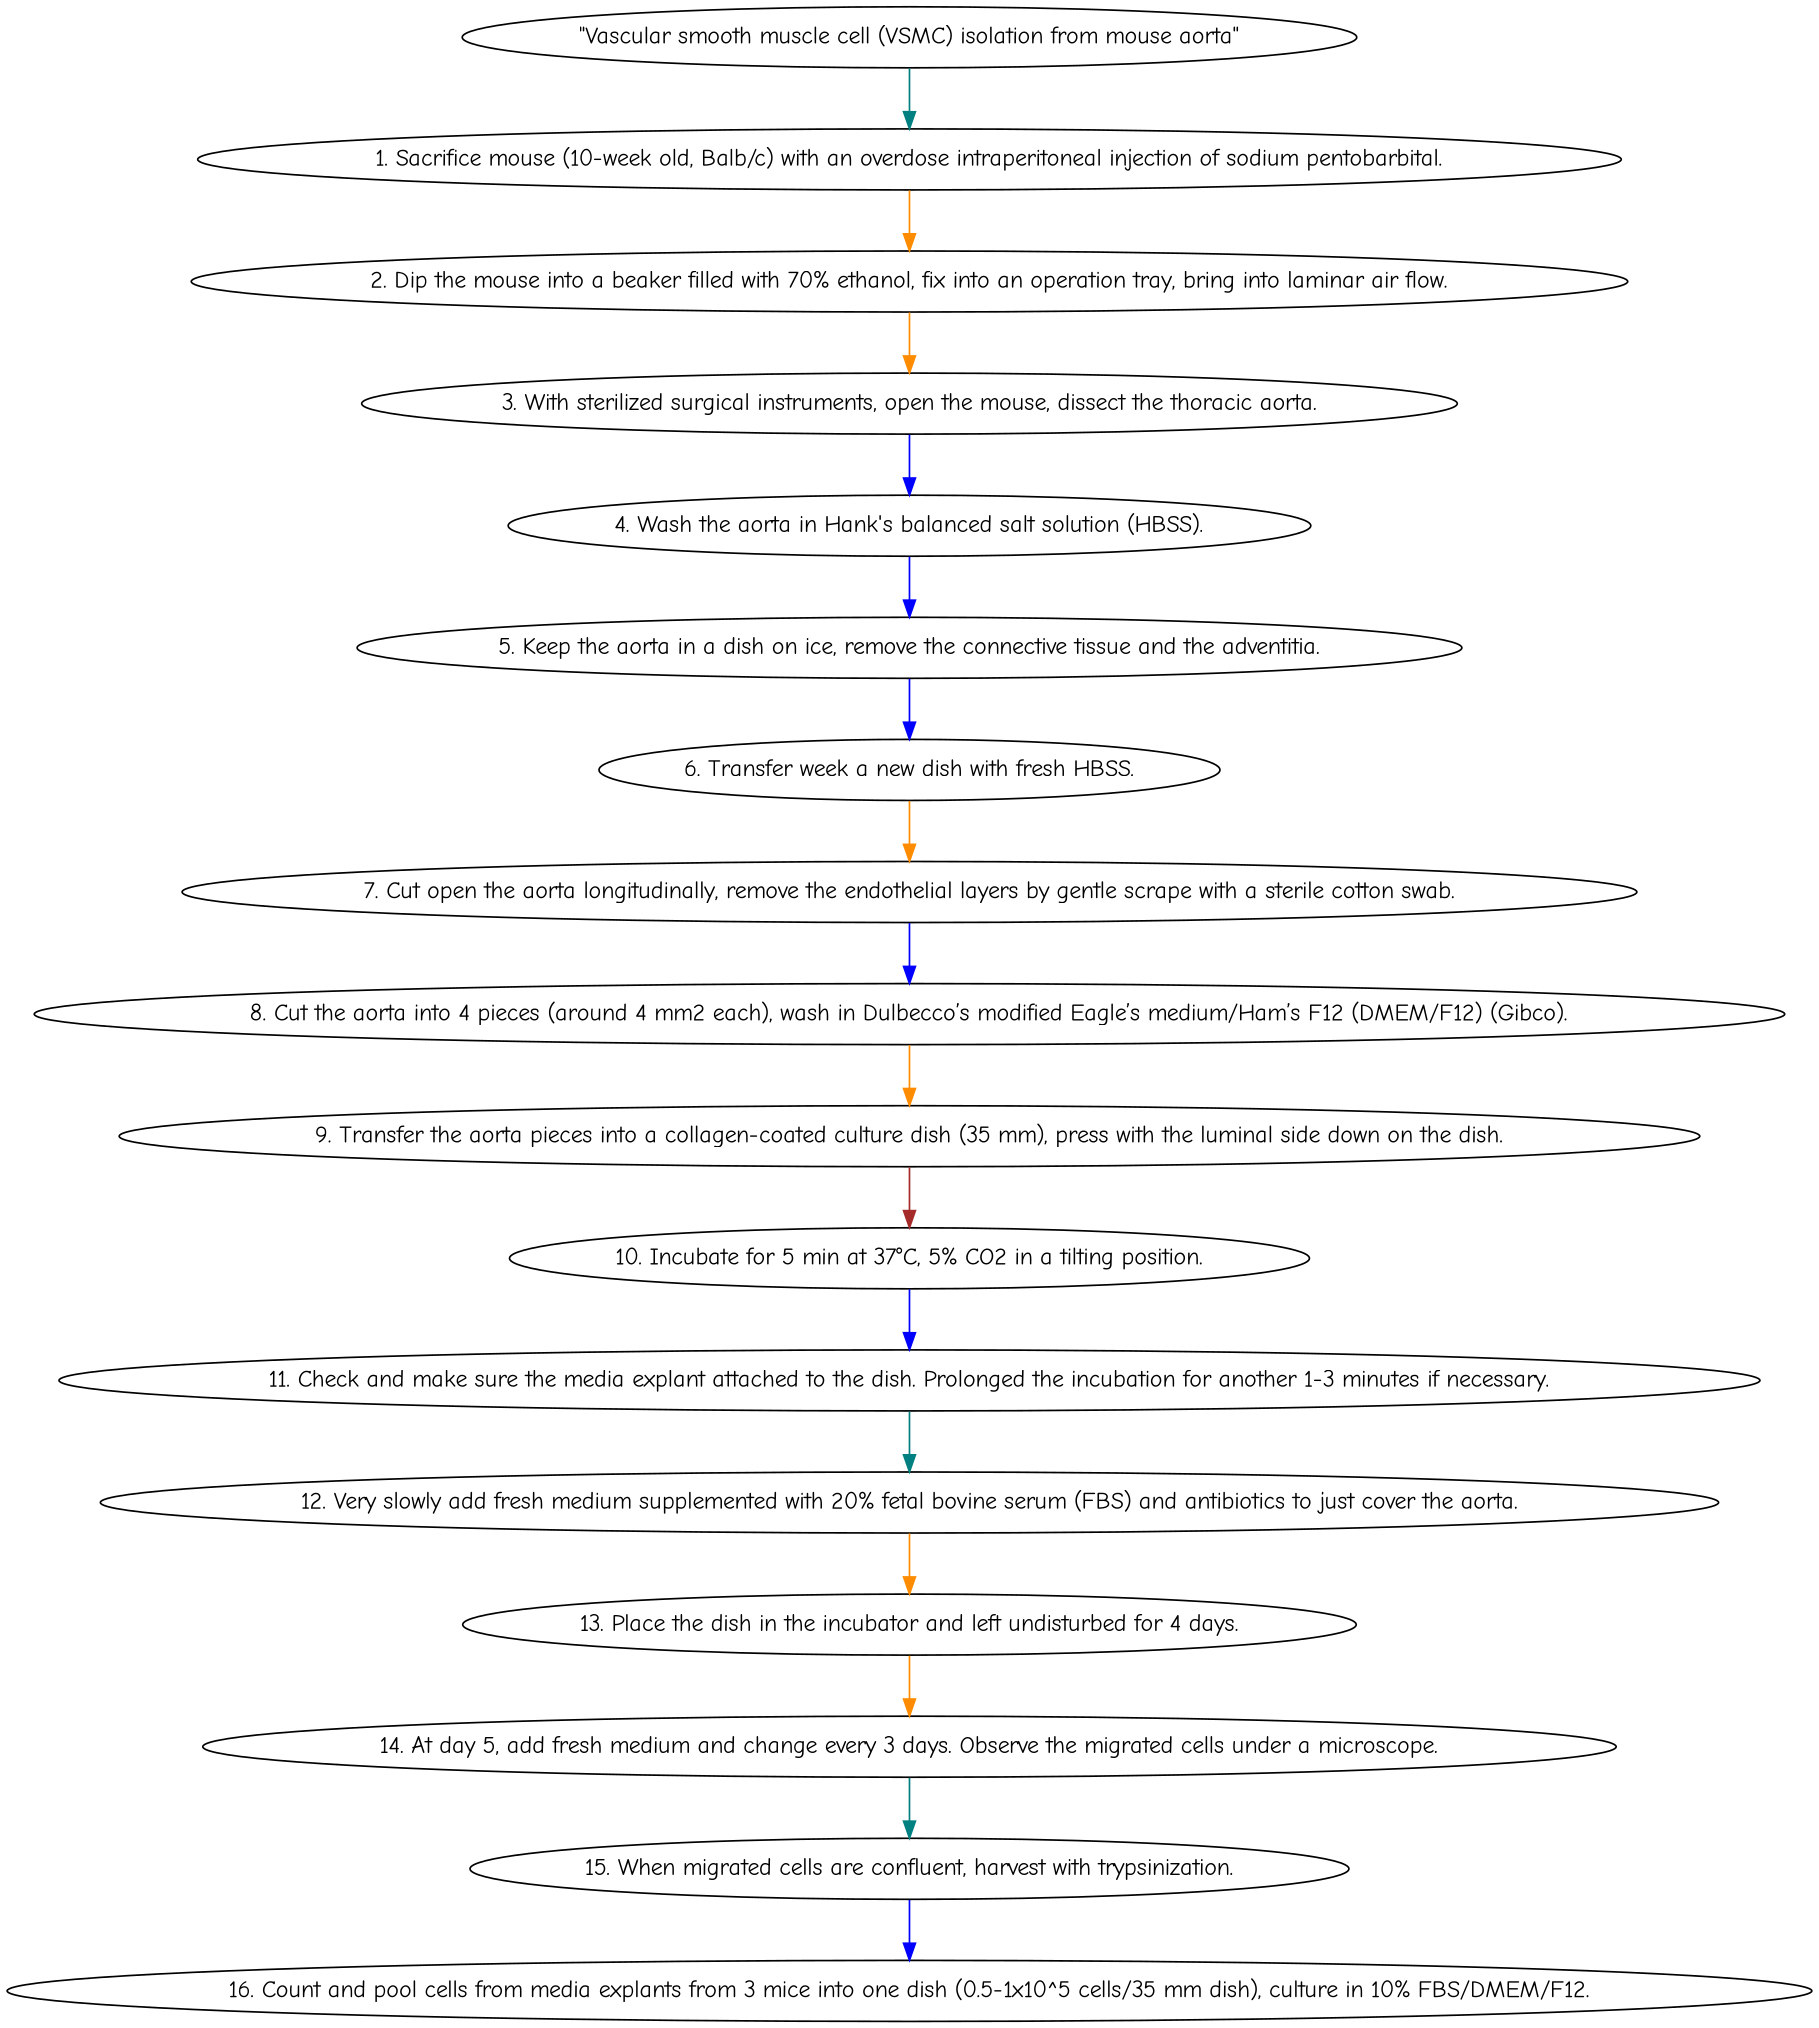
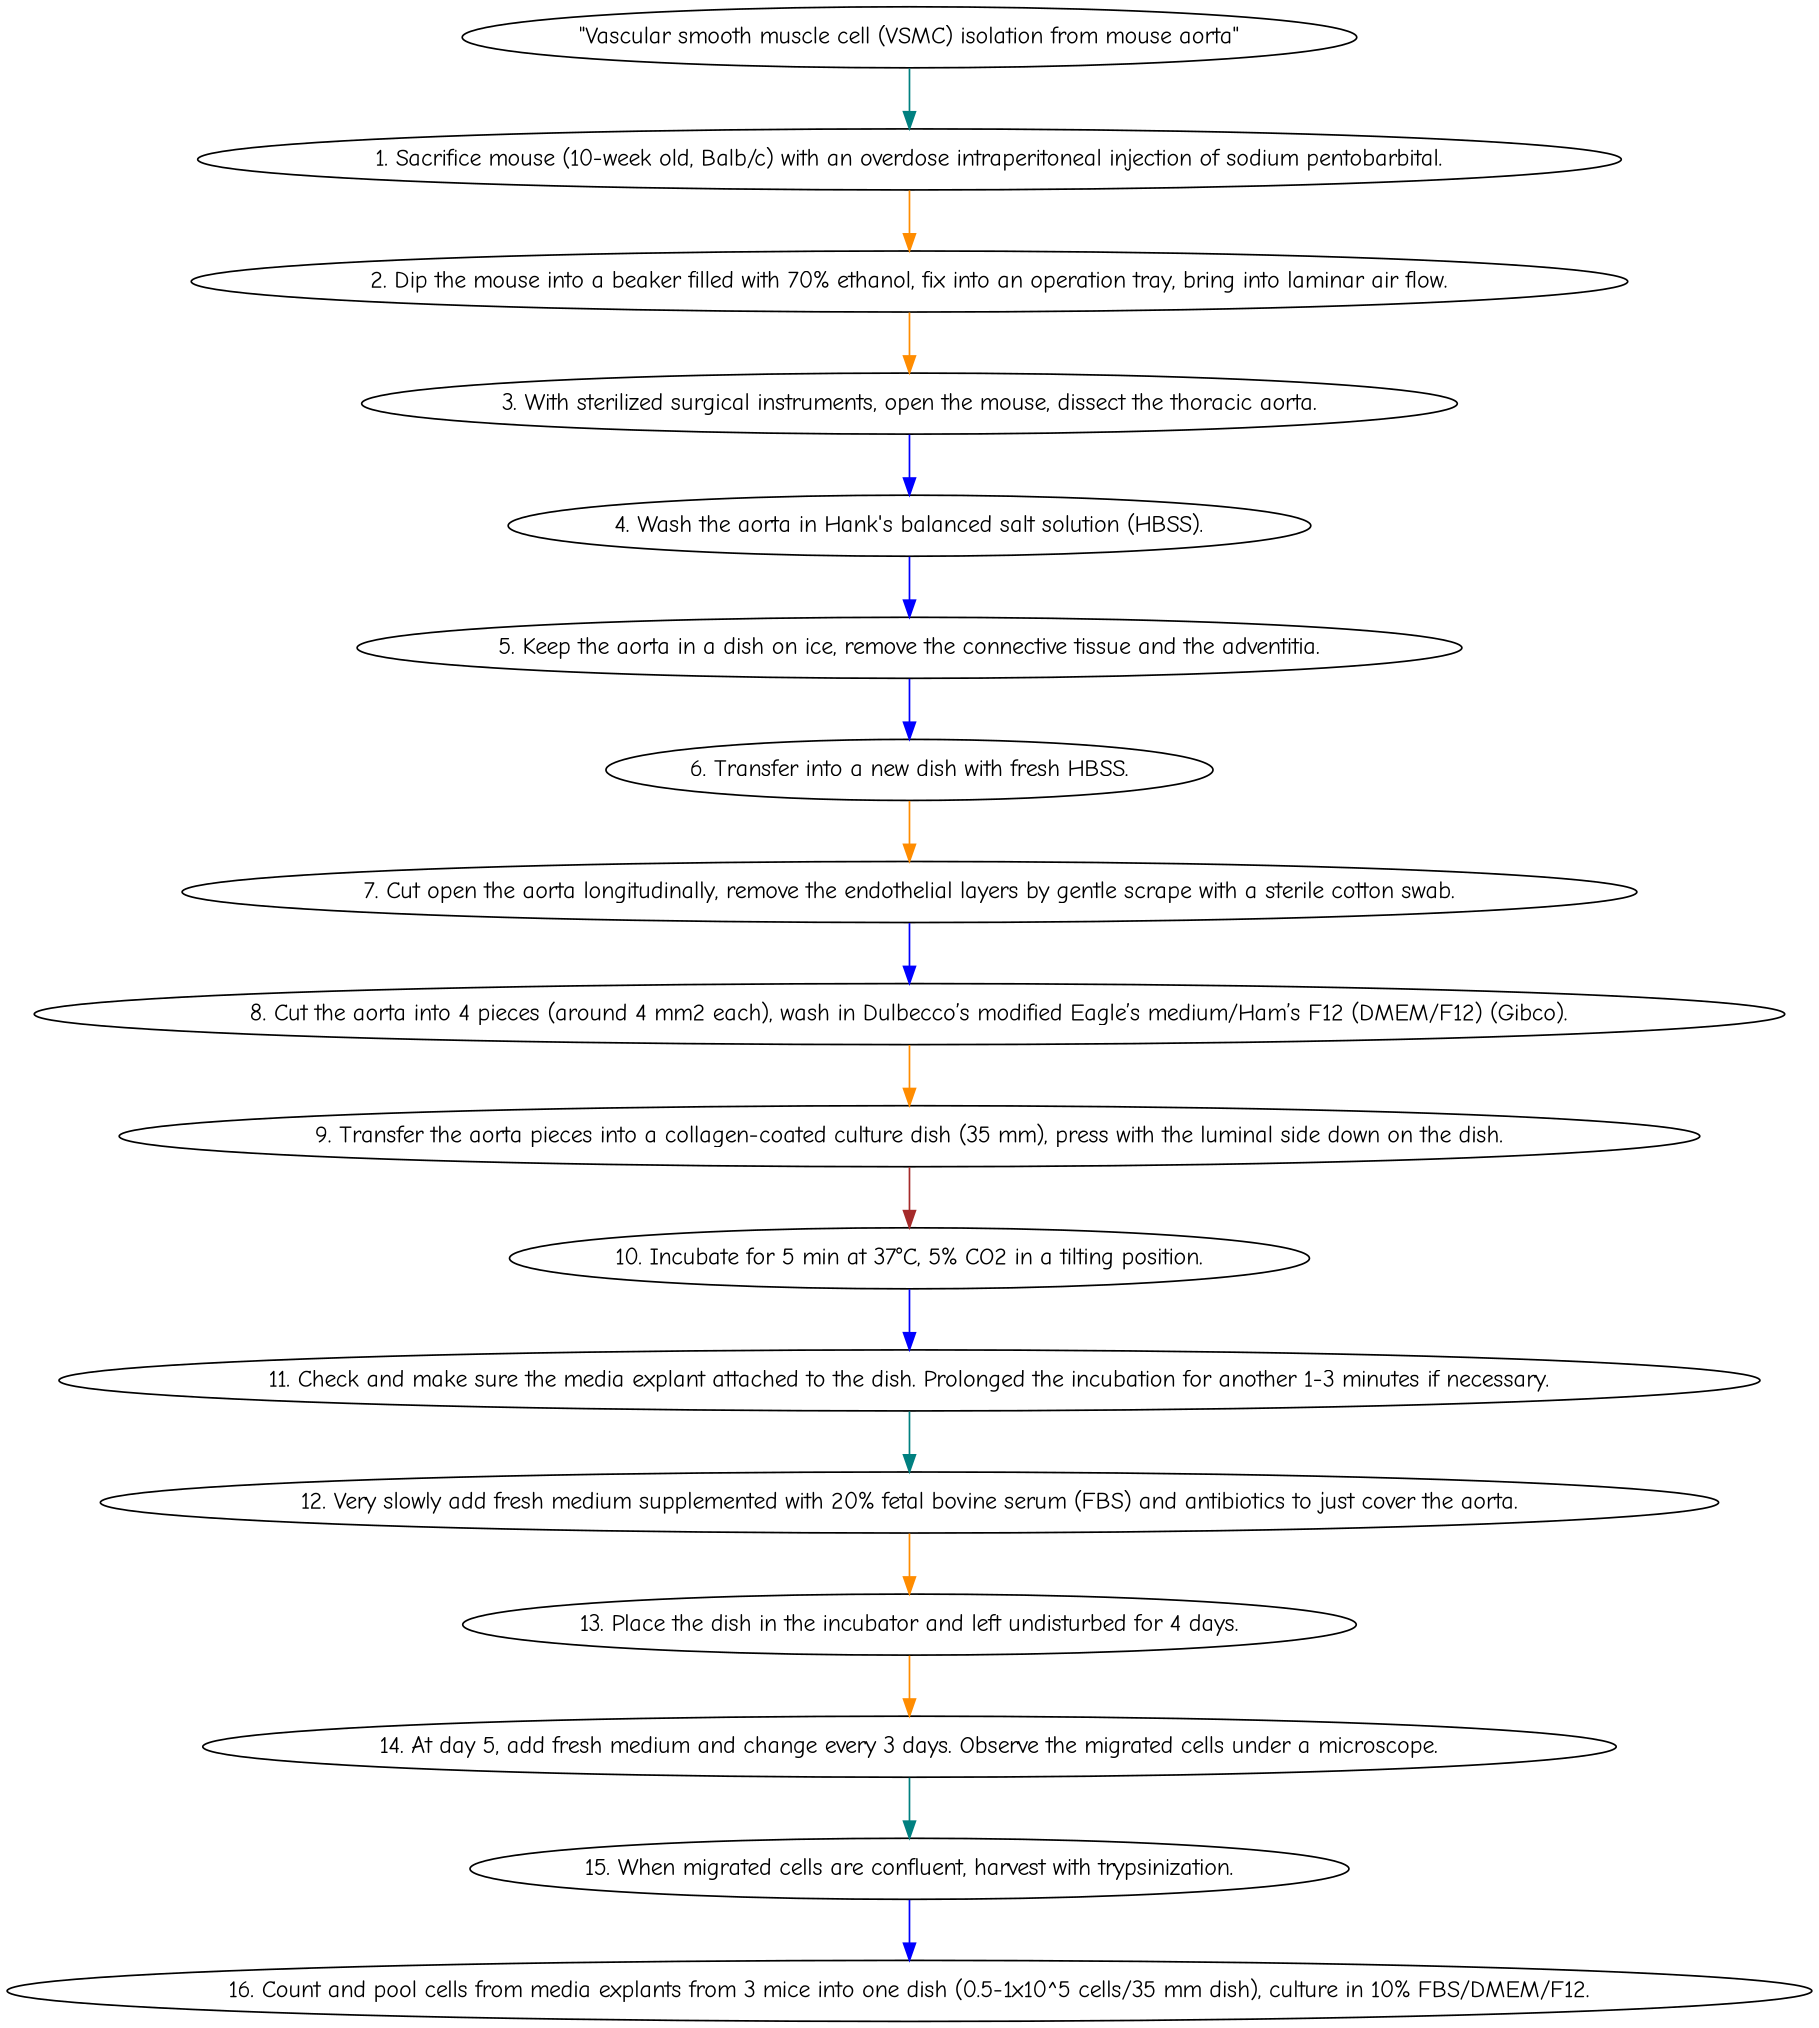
(909, 770) -> (909, 770)
